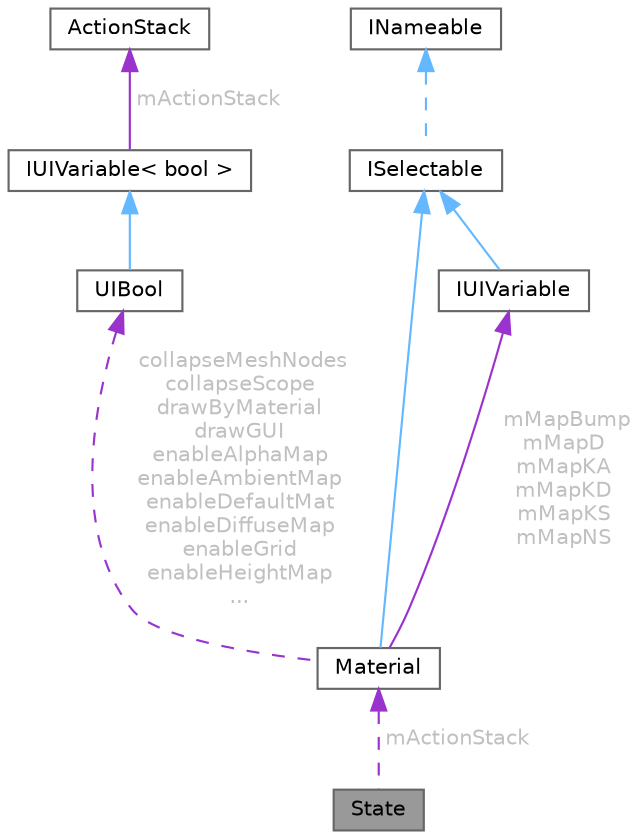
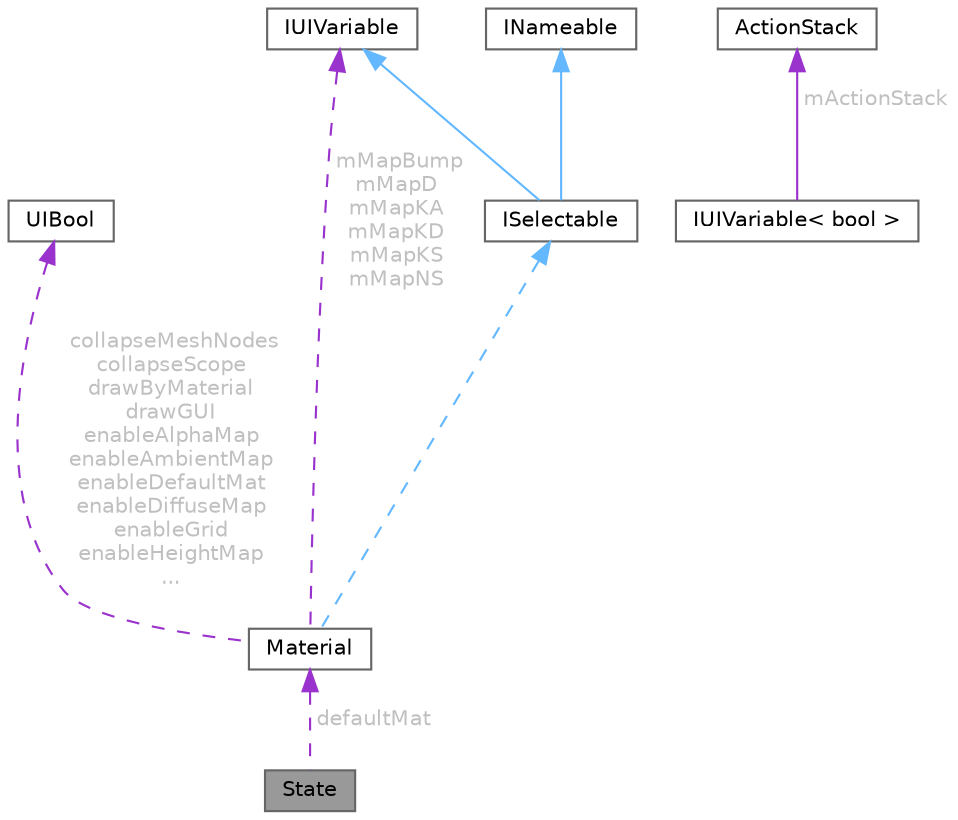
(426, 111) -> (561, 136)
(477, 240) -> (460, 132)
(130, 242) -> none
(401, 430) -> (430, 445)
(453, 493) -> (318, 350)
(455, 739) -> (371, 720)
